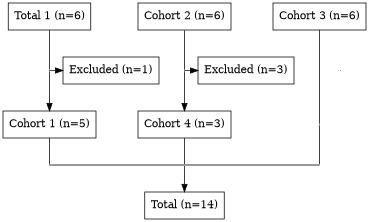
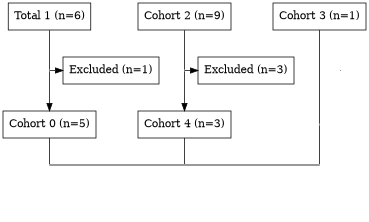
(184, 16) -> (184, 16)
(320, 16) -> (320, 16)
(50, 124) -> (50, 124)
(184, 206) -> none
